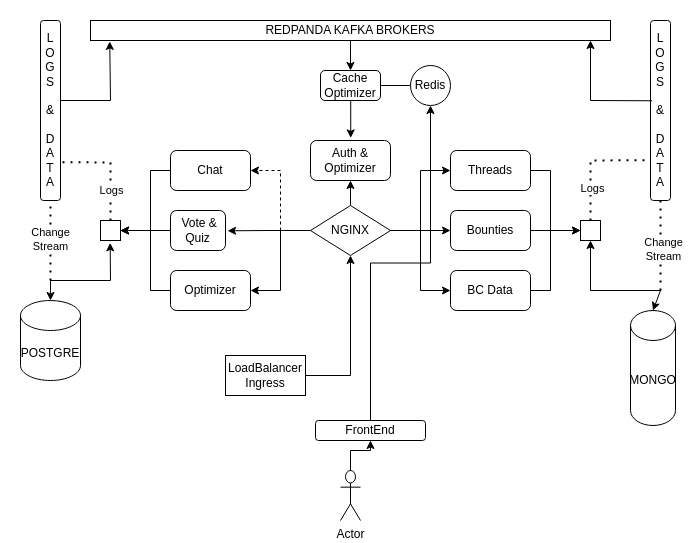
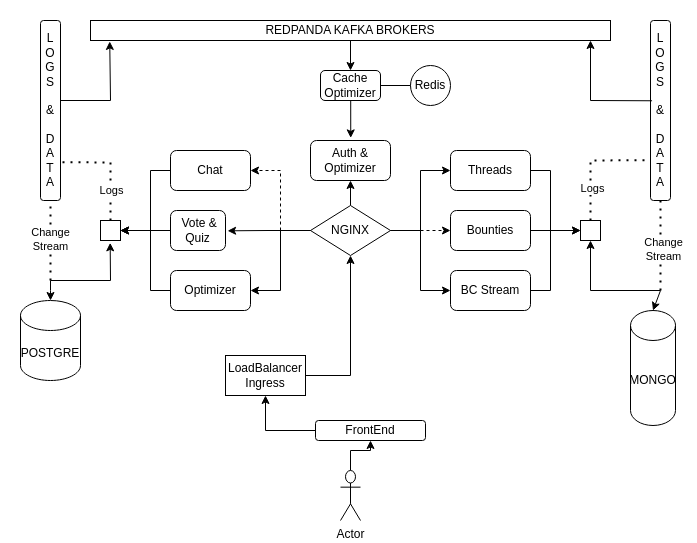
(433, 231) -> (433, 231)
(398, 263) -> (277, 431)
(491, 291) -> (491, 291)
